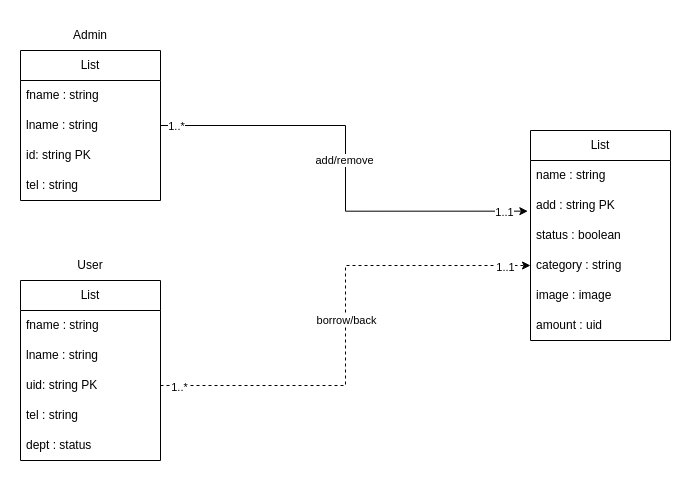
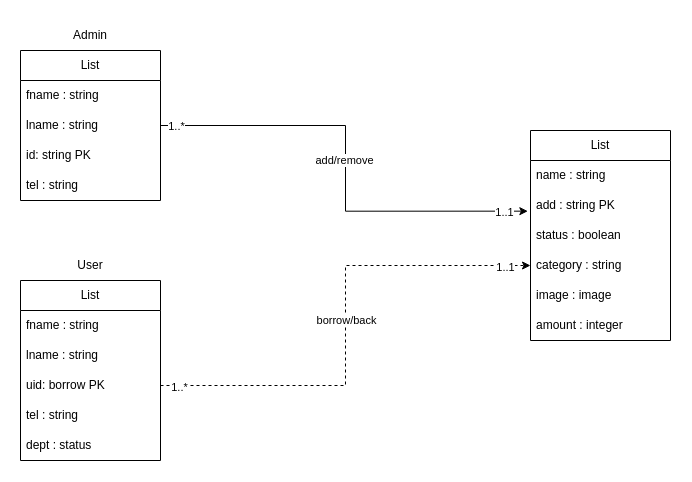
(571, 326) -> (584, 326)
(66, 386) -> (67, 386)
